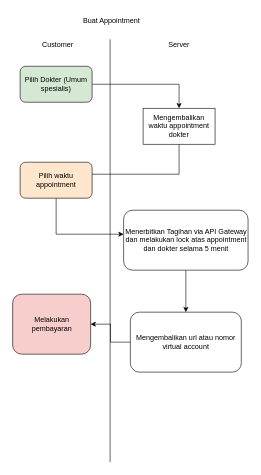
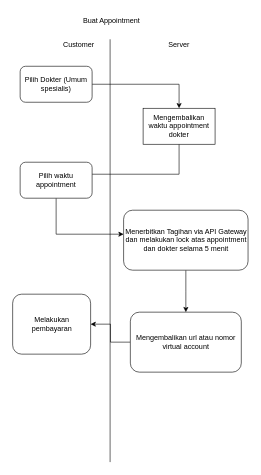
(58, 45) -> (79, 45)
(56, 84) -> (56, 84)
(56, 180) -> (56, 180)
(52, 324) -> (52, 324)
